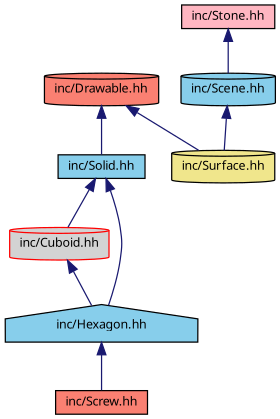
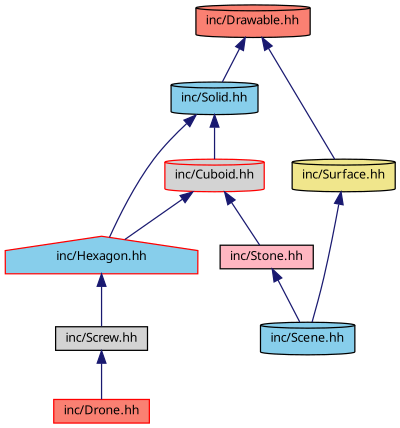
(225, 134) -> (327, 264)
(102, 167) -> (215, 98)
none -> (246, 224)
(102, 325) -> (102, 257)
(102, 402) -> (102, 339)
none -> (102, 411)
